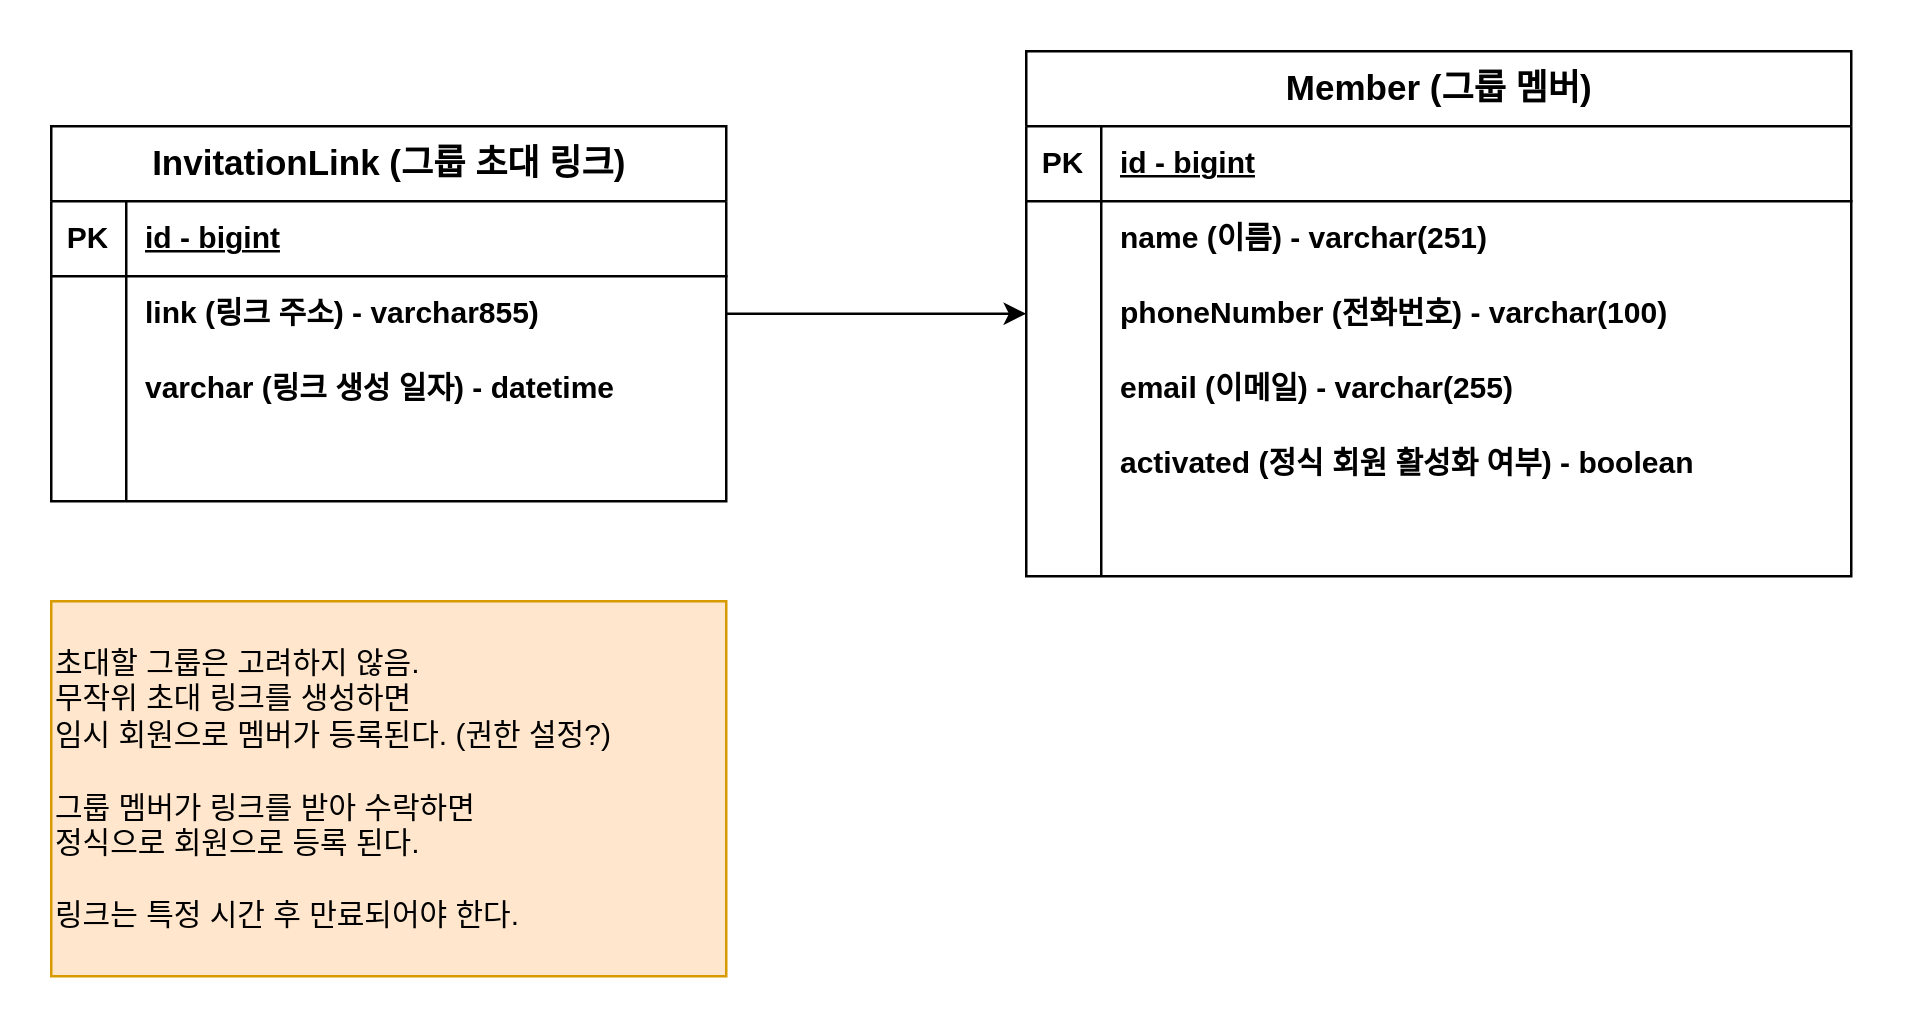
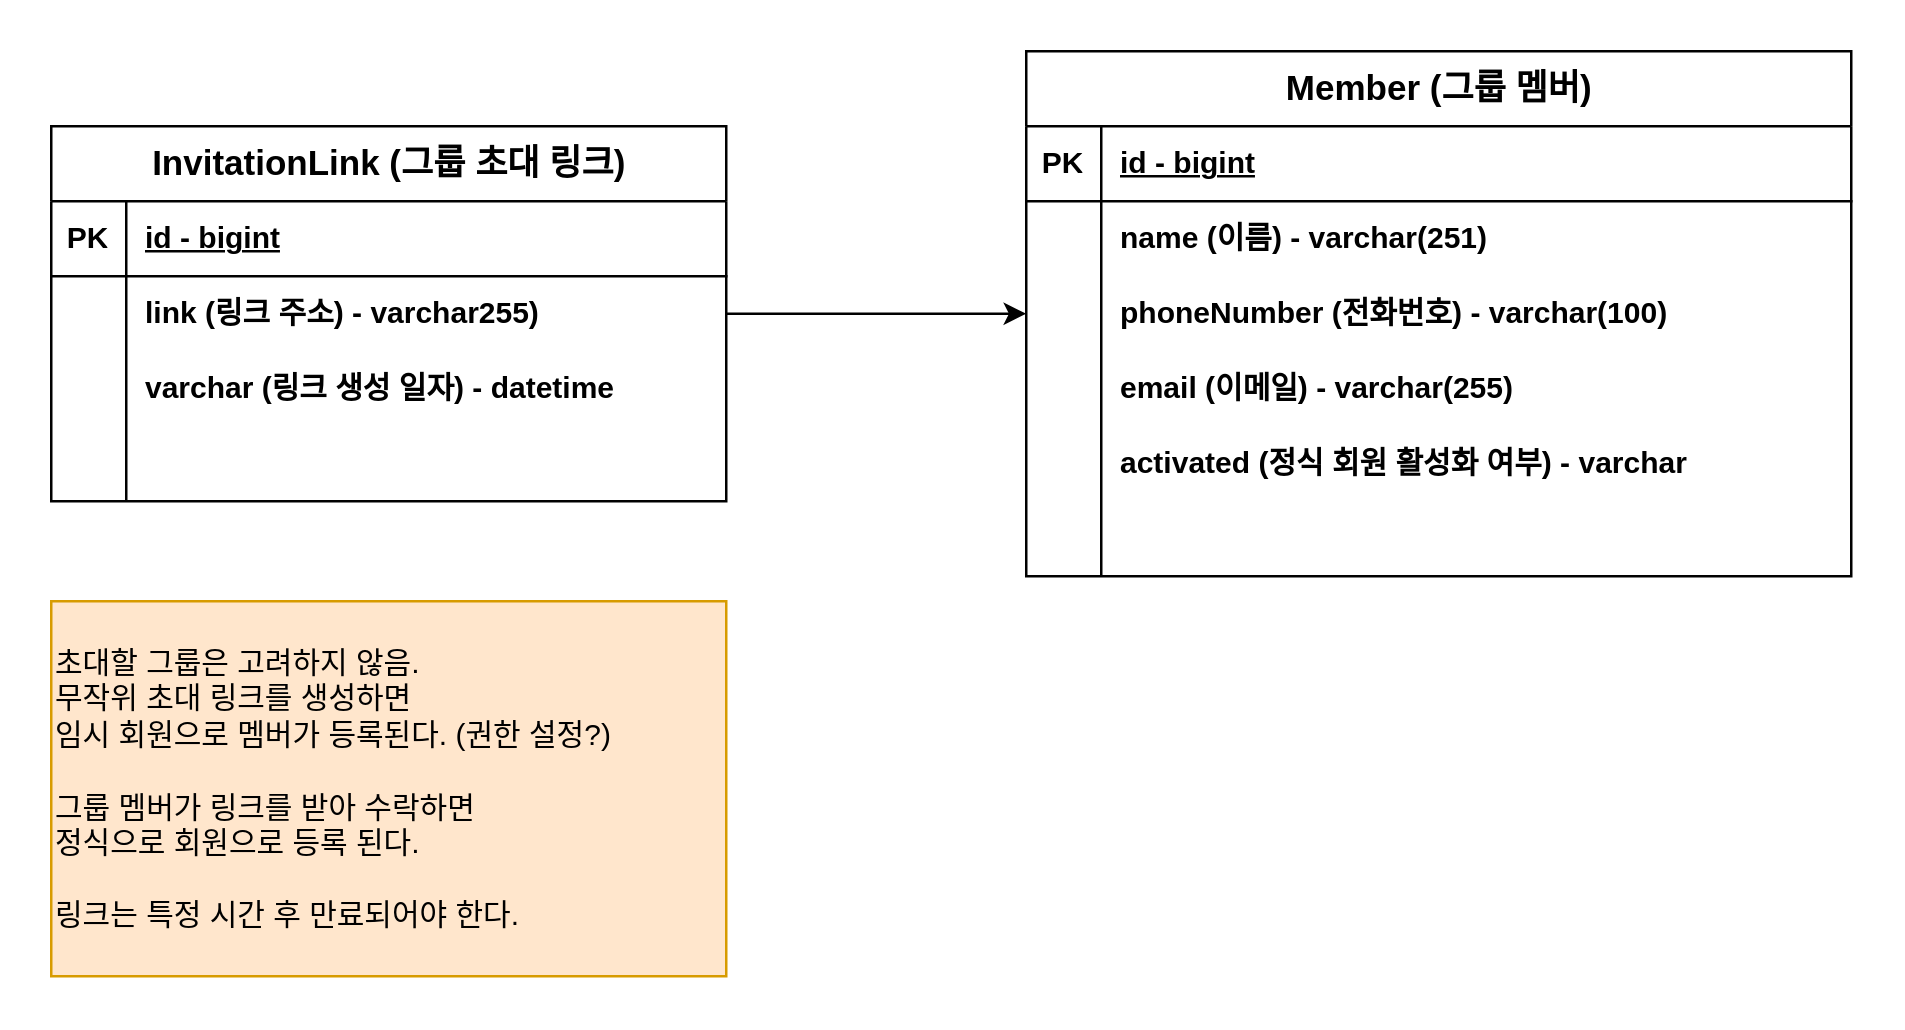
(368, 314) -> (368, 314)
(1435, 464) -> (1439, 464)
